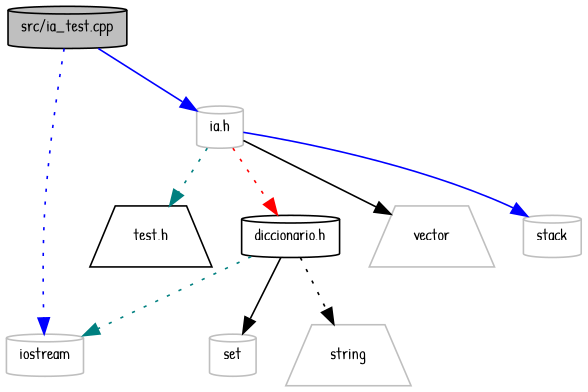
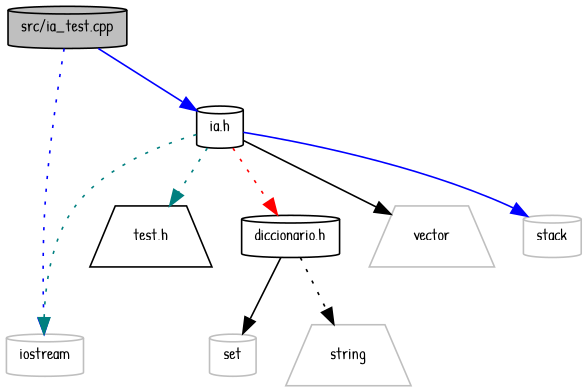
(220, 127) -> (220, 127)
(175, 293) -> (84, 197)
